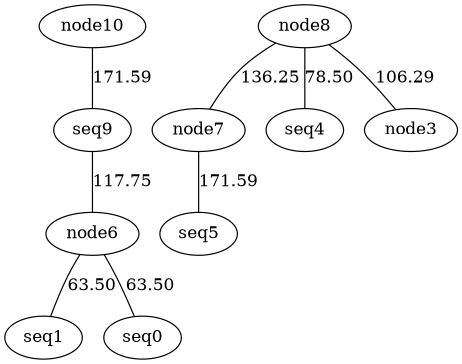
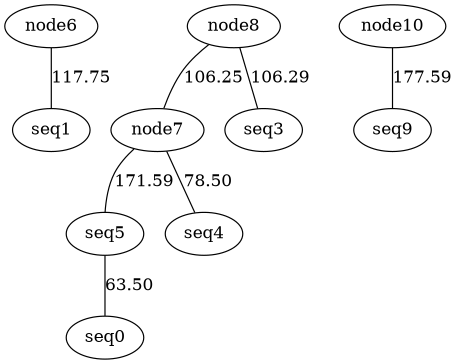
(122, 78) -> (422, 78)
(270, 78) -> (214, 78)
(305, 78) -> (181, 182)
(411, 130) -> (264, 130)
(92, 182) -> none
(120, 285) -> (105, 286)
(92, 286) -> (81, 78)
